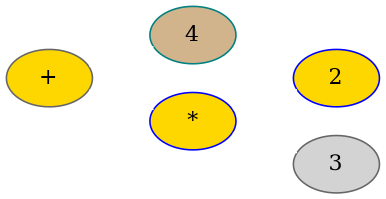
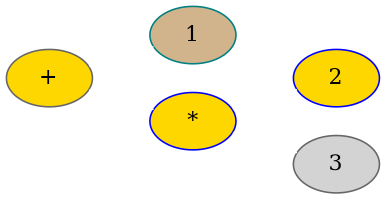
(193, 35) -> (193, 35)
